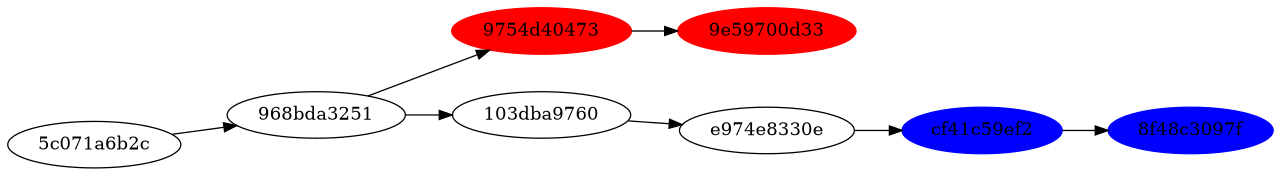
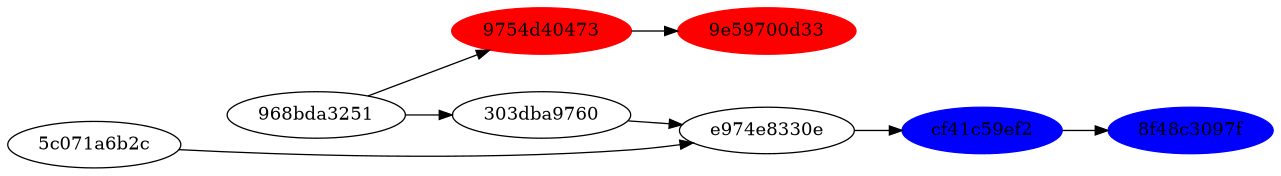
(542, 115) -> (542, 115)
(198, 131) -> (430, 156)
